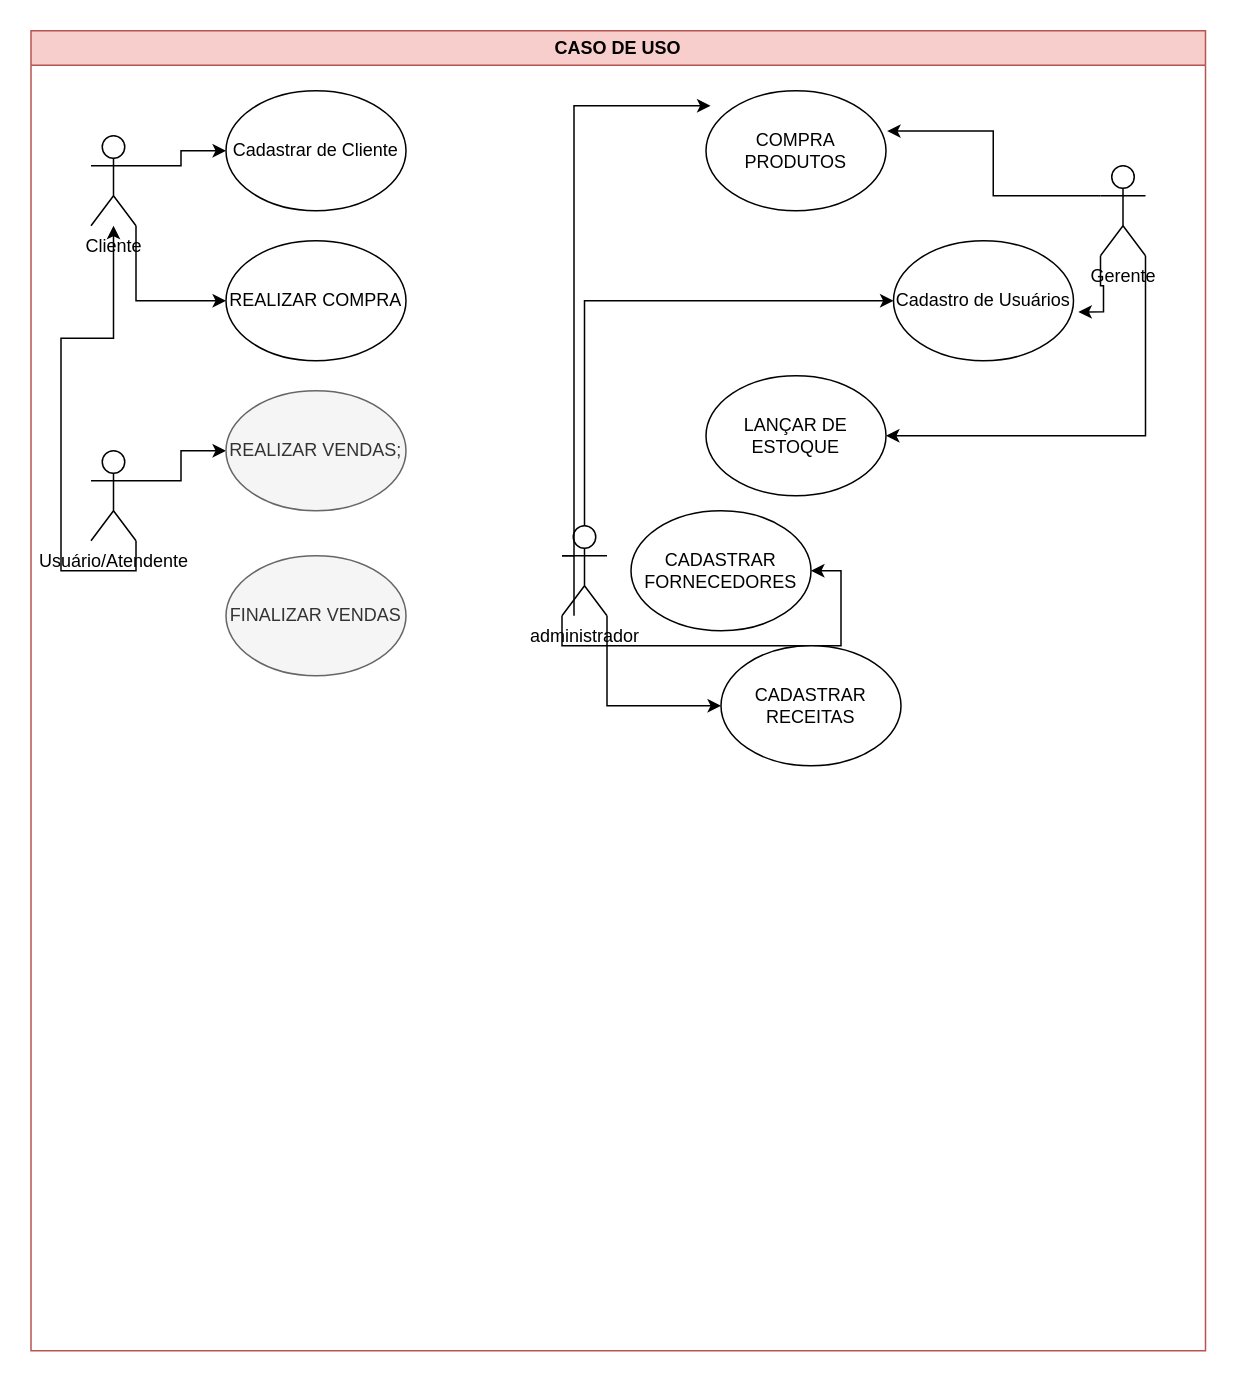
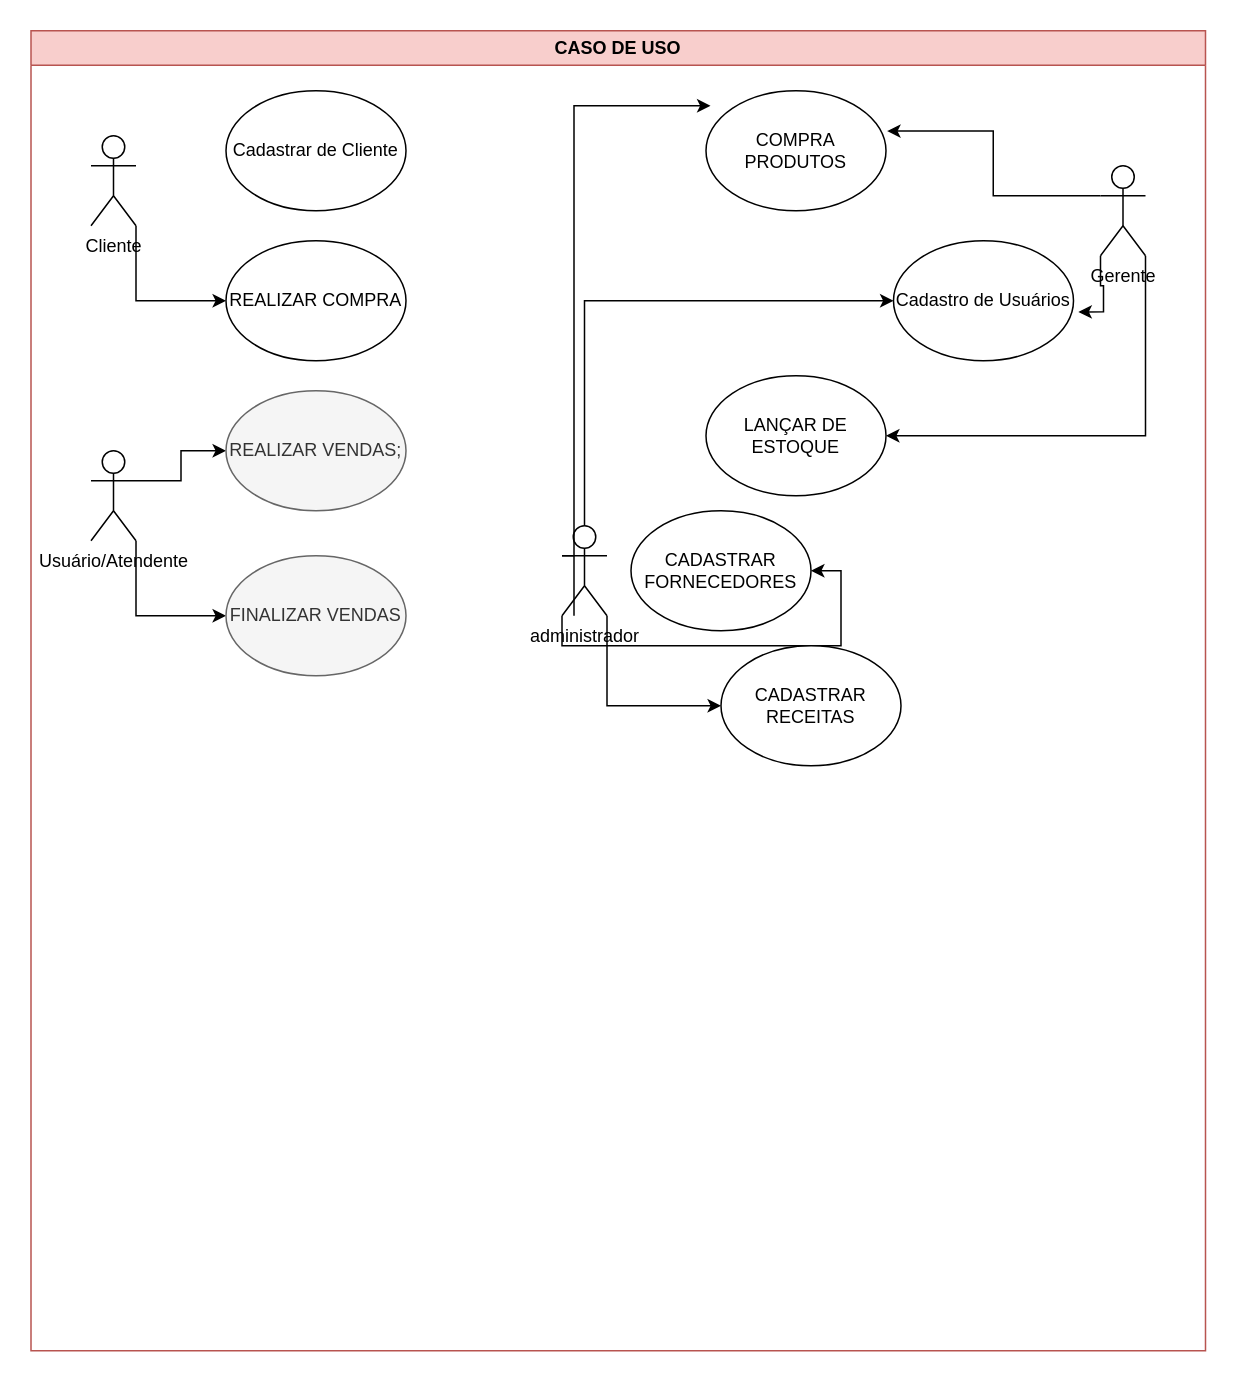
(181, 163) -> none
(61, 416) -> (152, 616)
